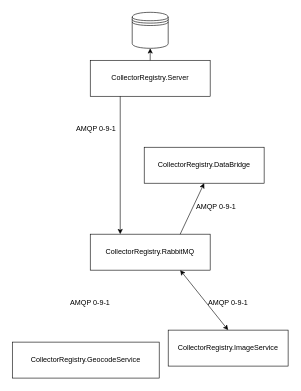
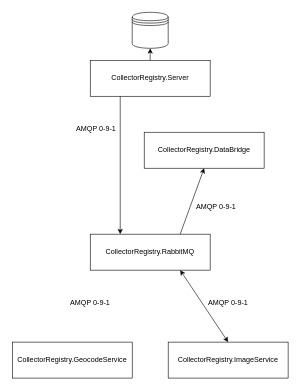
(204, 165) -> (204, 150)
(228, 348) -> (228, 360)
(86, 360) -> (72, 360)
